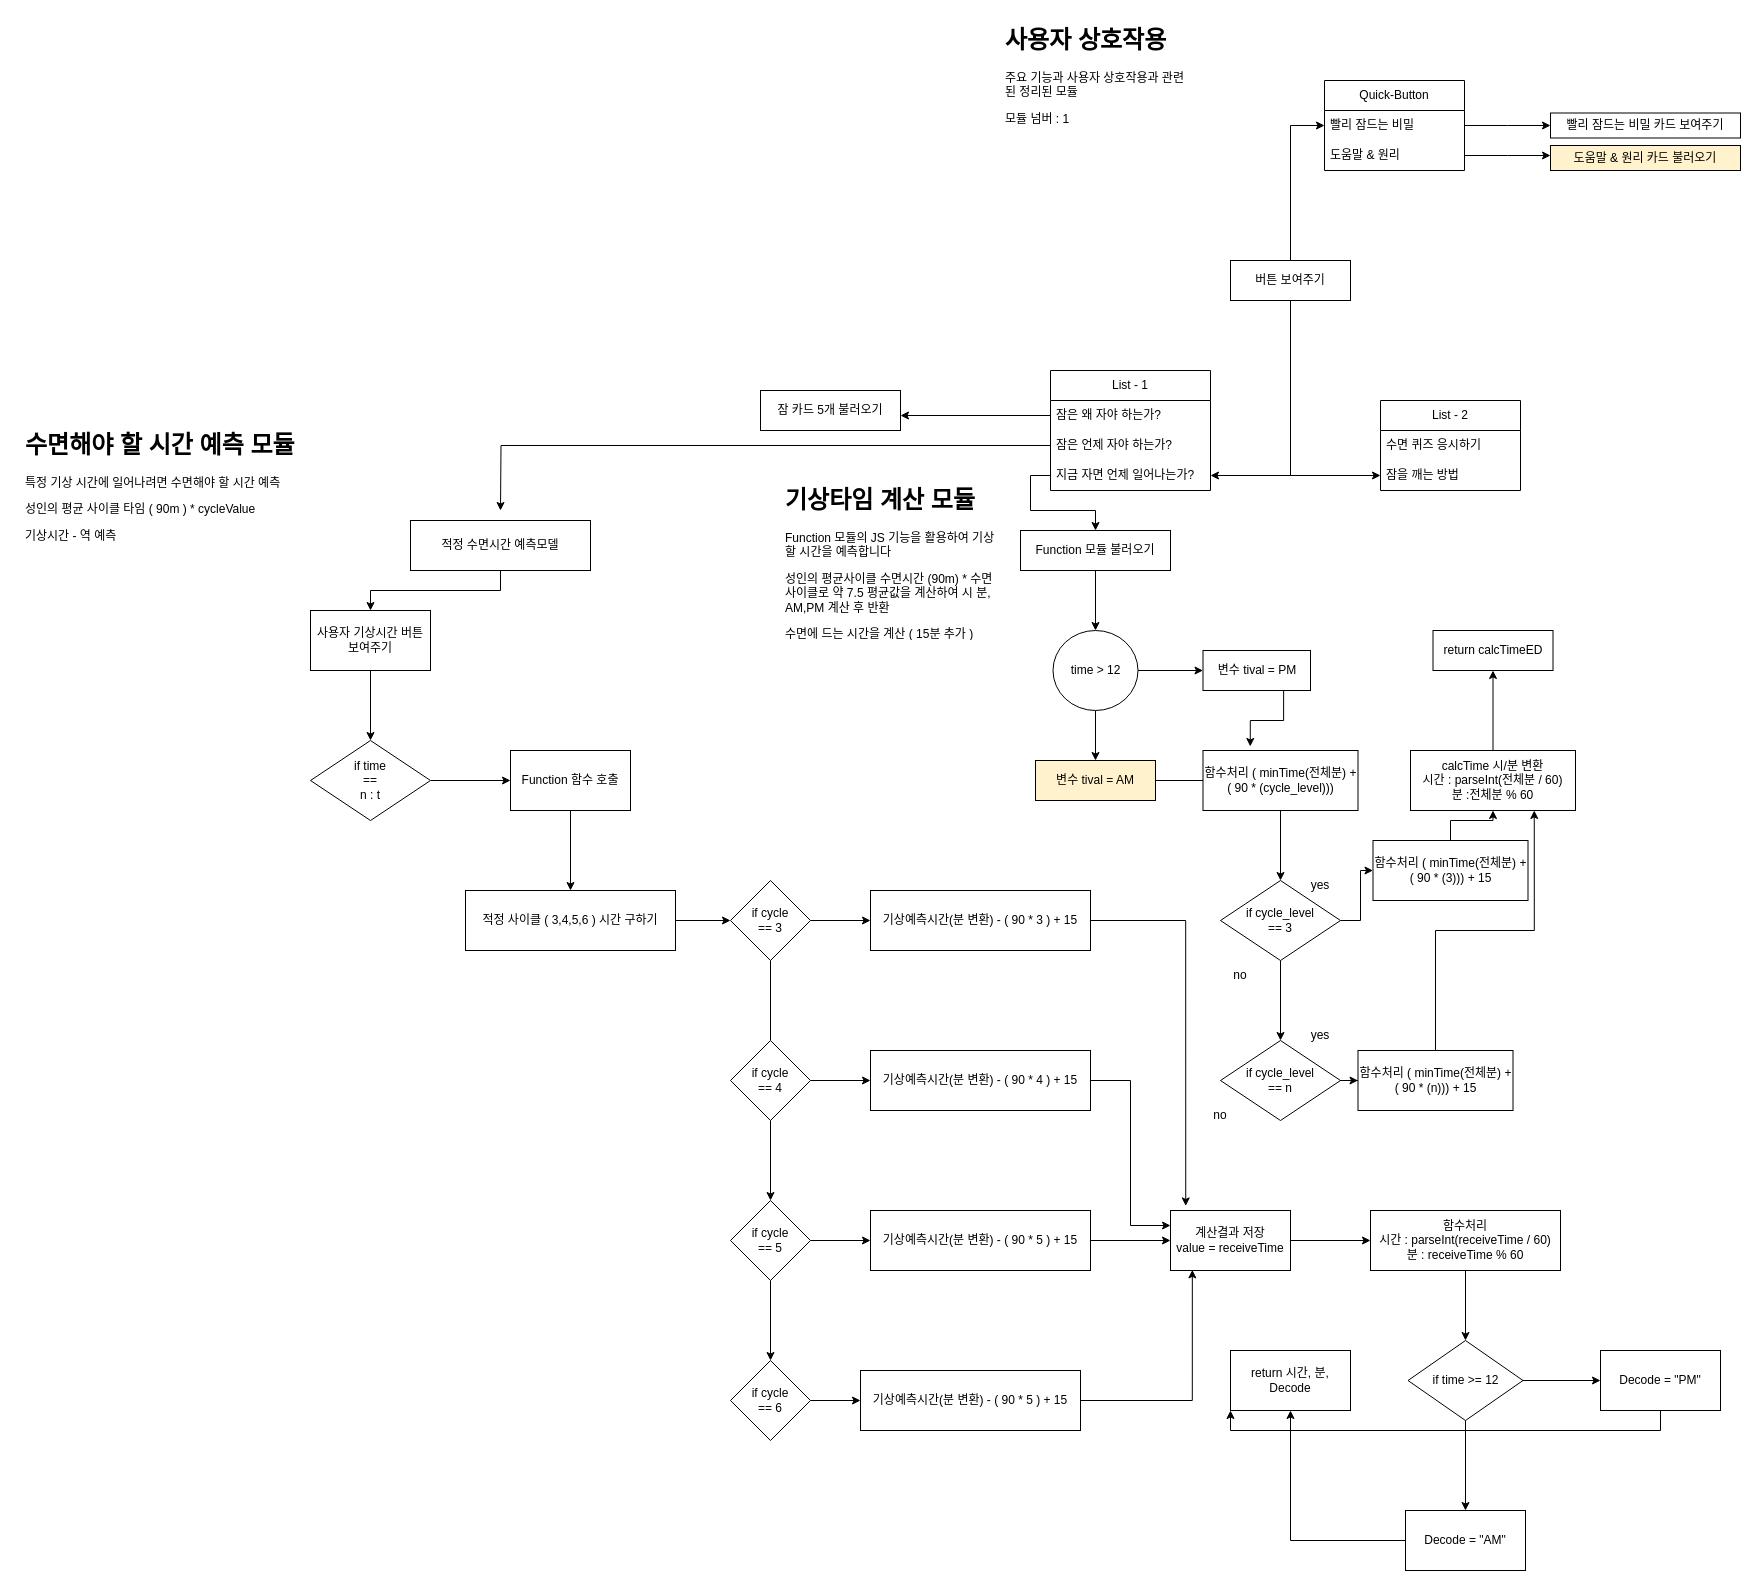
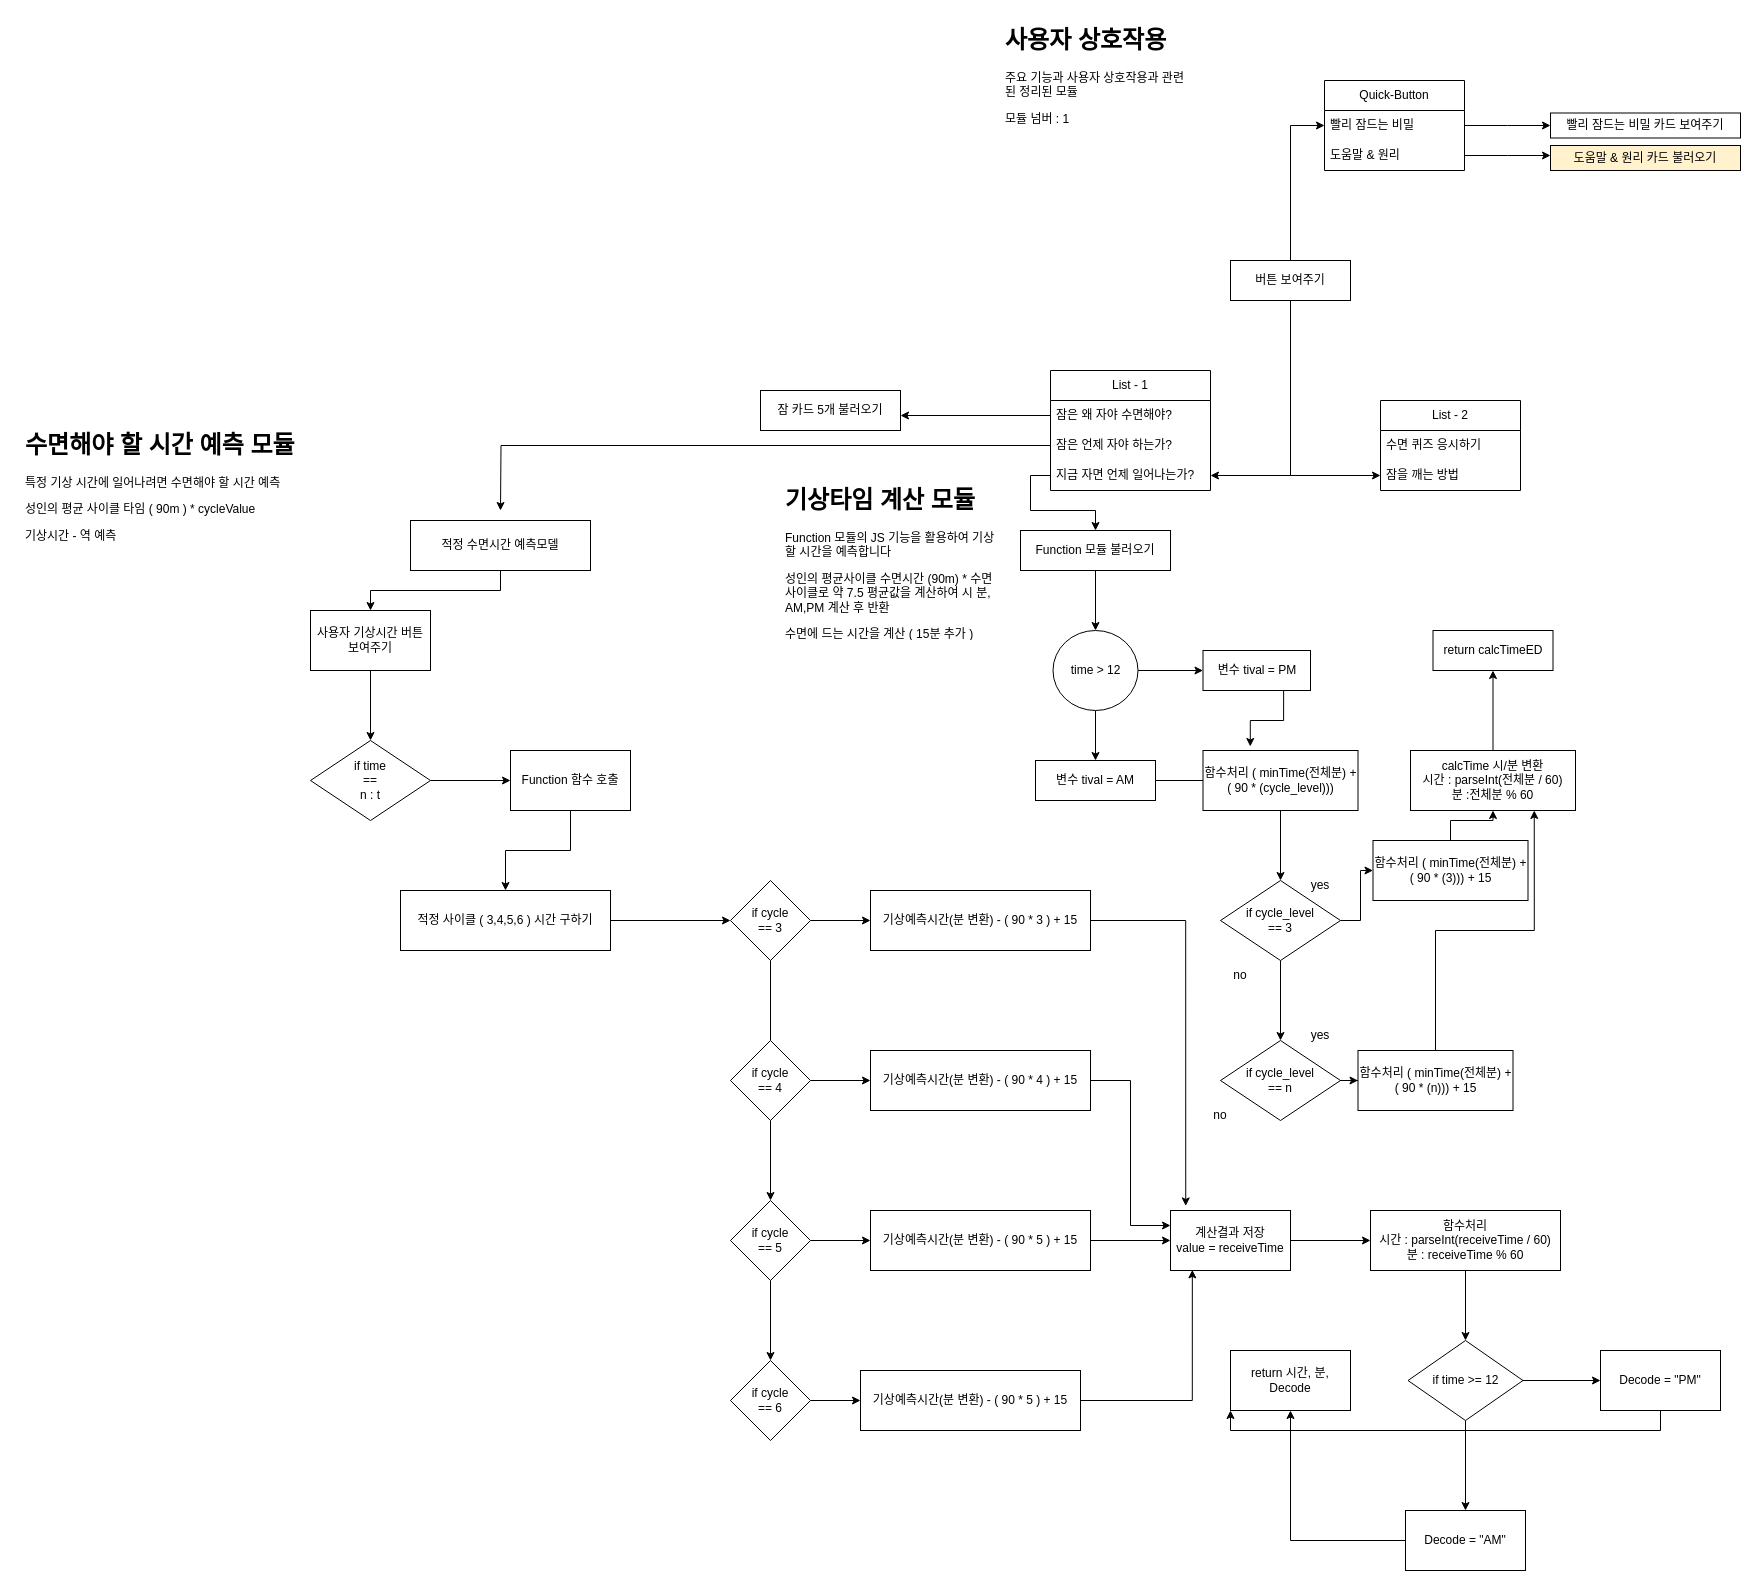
(1113, 416) -> (1119, 416)
(1096, 781) -> (1096, 781)
(571, 921) -> (506, 921)
